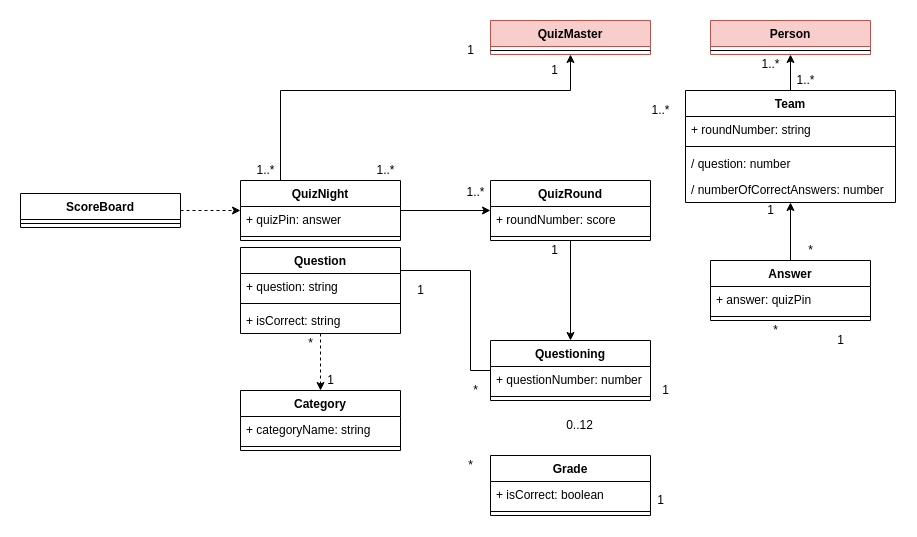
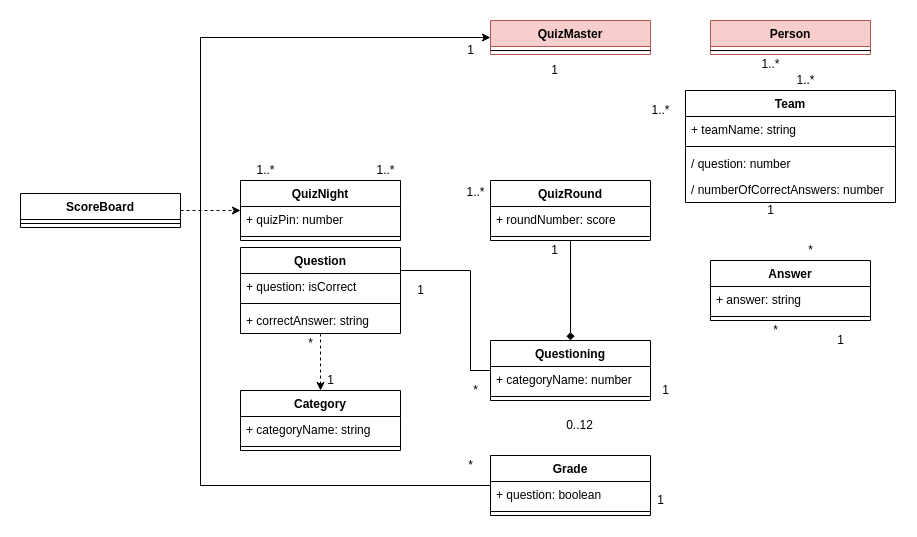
(791, 73) -> none
(395, 91) -> none
(755, 130) -> (745, 130)
(443, 211) -> none
(295, 220) -> (295, 220)
(791, 235) -> none
none -> (201, 265)
(299, 287) -> (309, 287)
(765, 300) -> (764, 300)
(302, 321) -> (317, 321)
(571, 332) -> (571, 332)
(570, 380) -> (565, 380)
(555, 495) -> (552, 495)
